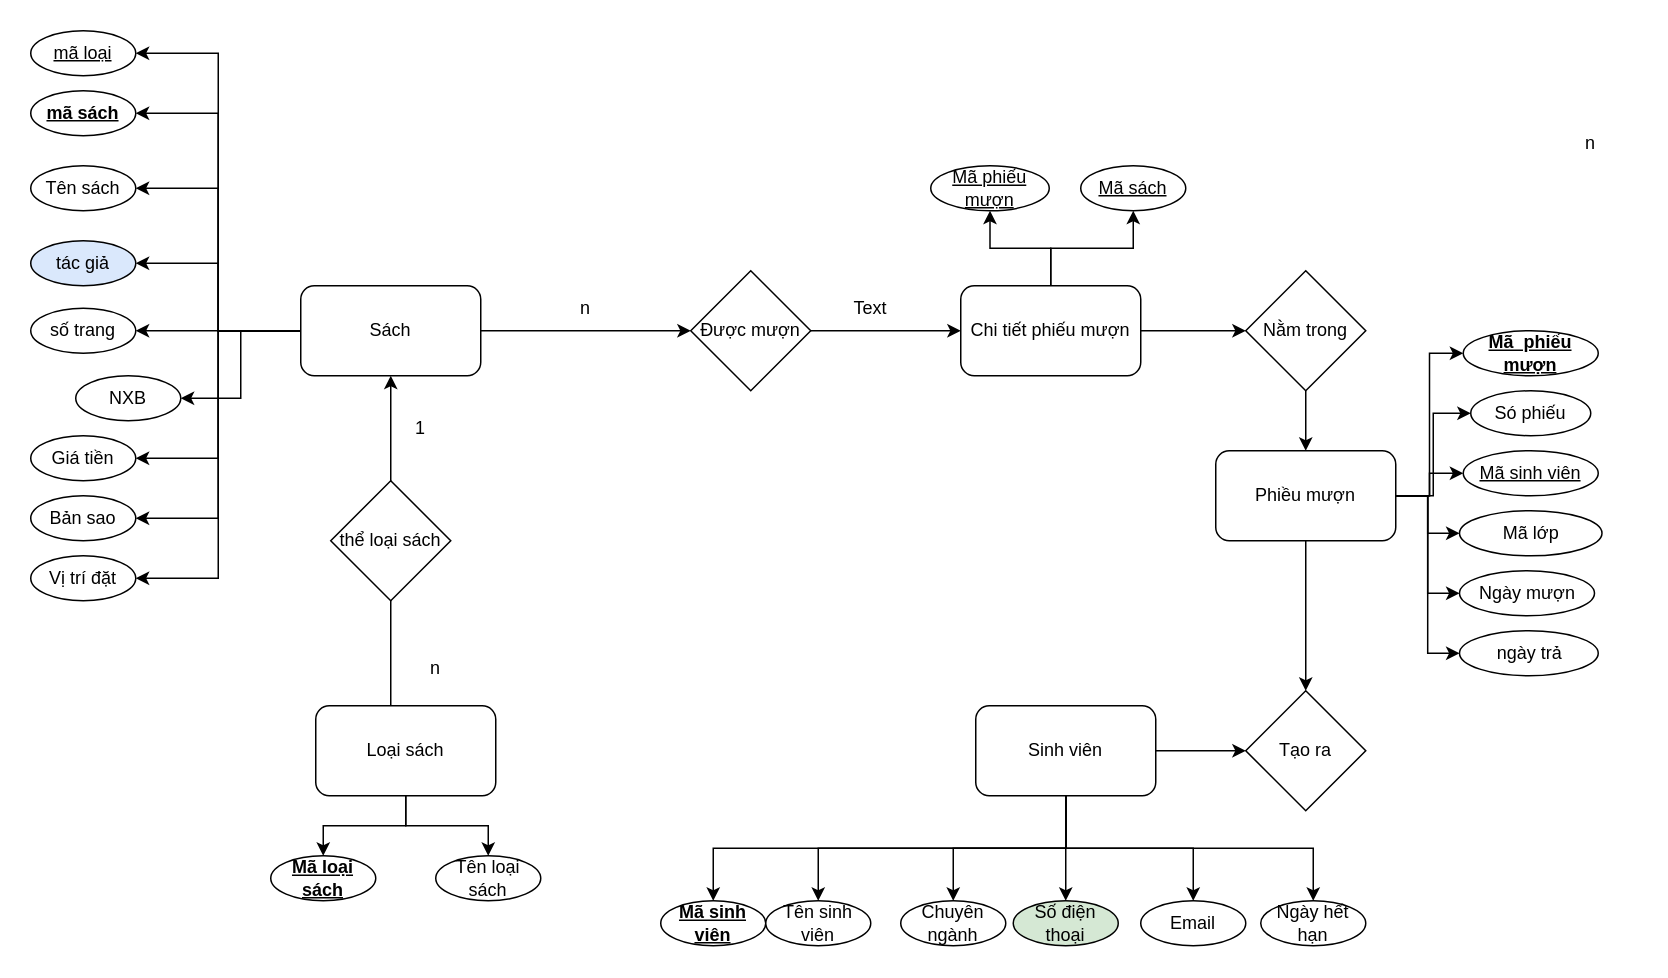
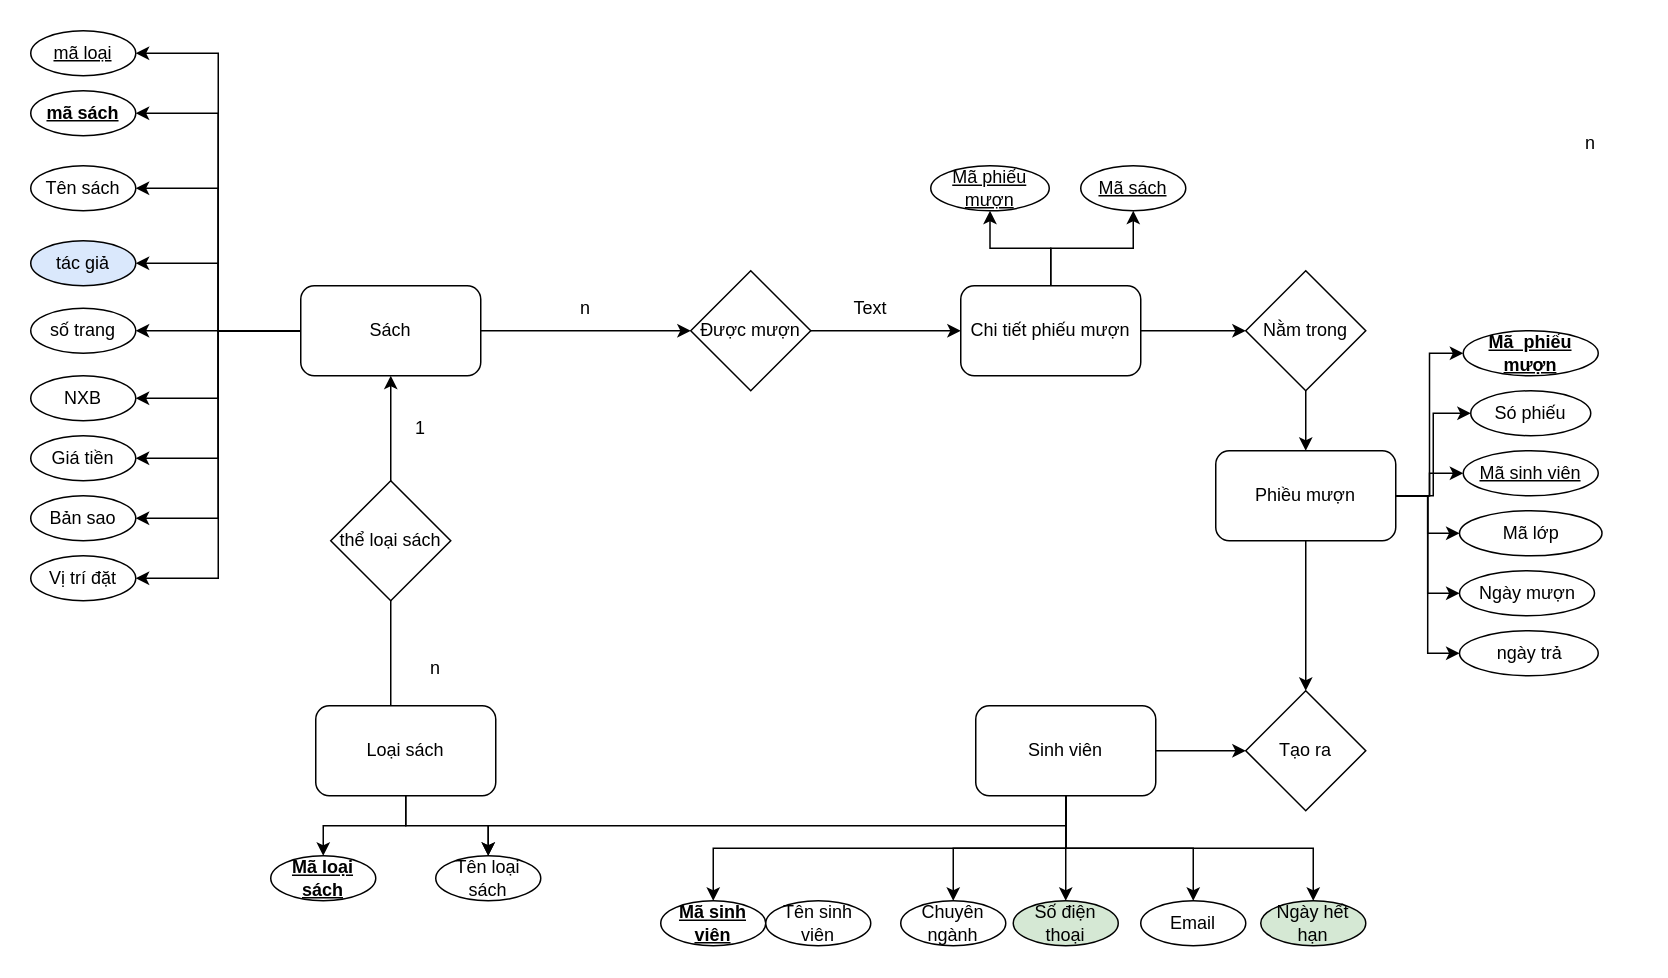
(128, 398) -> (83, 398)
(818, 871) -> (778, 826)
(1313, 923) -> (1313, 923)
